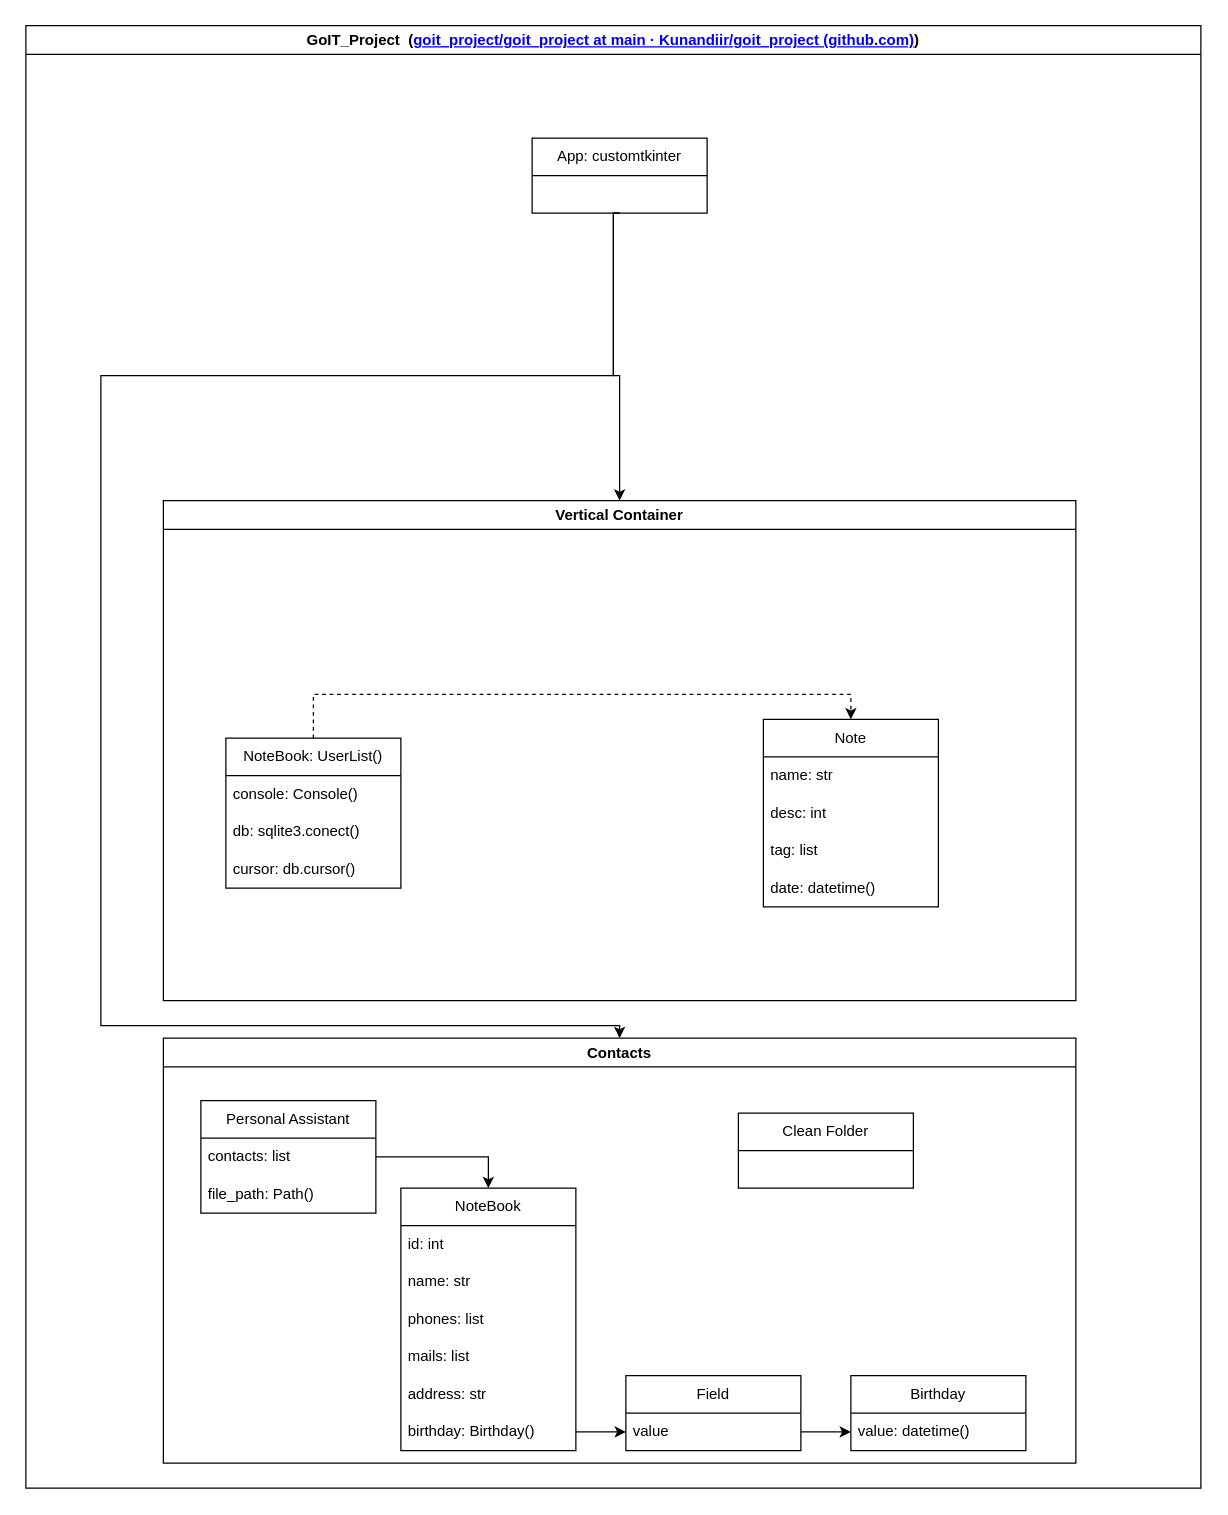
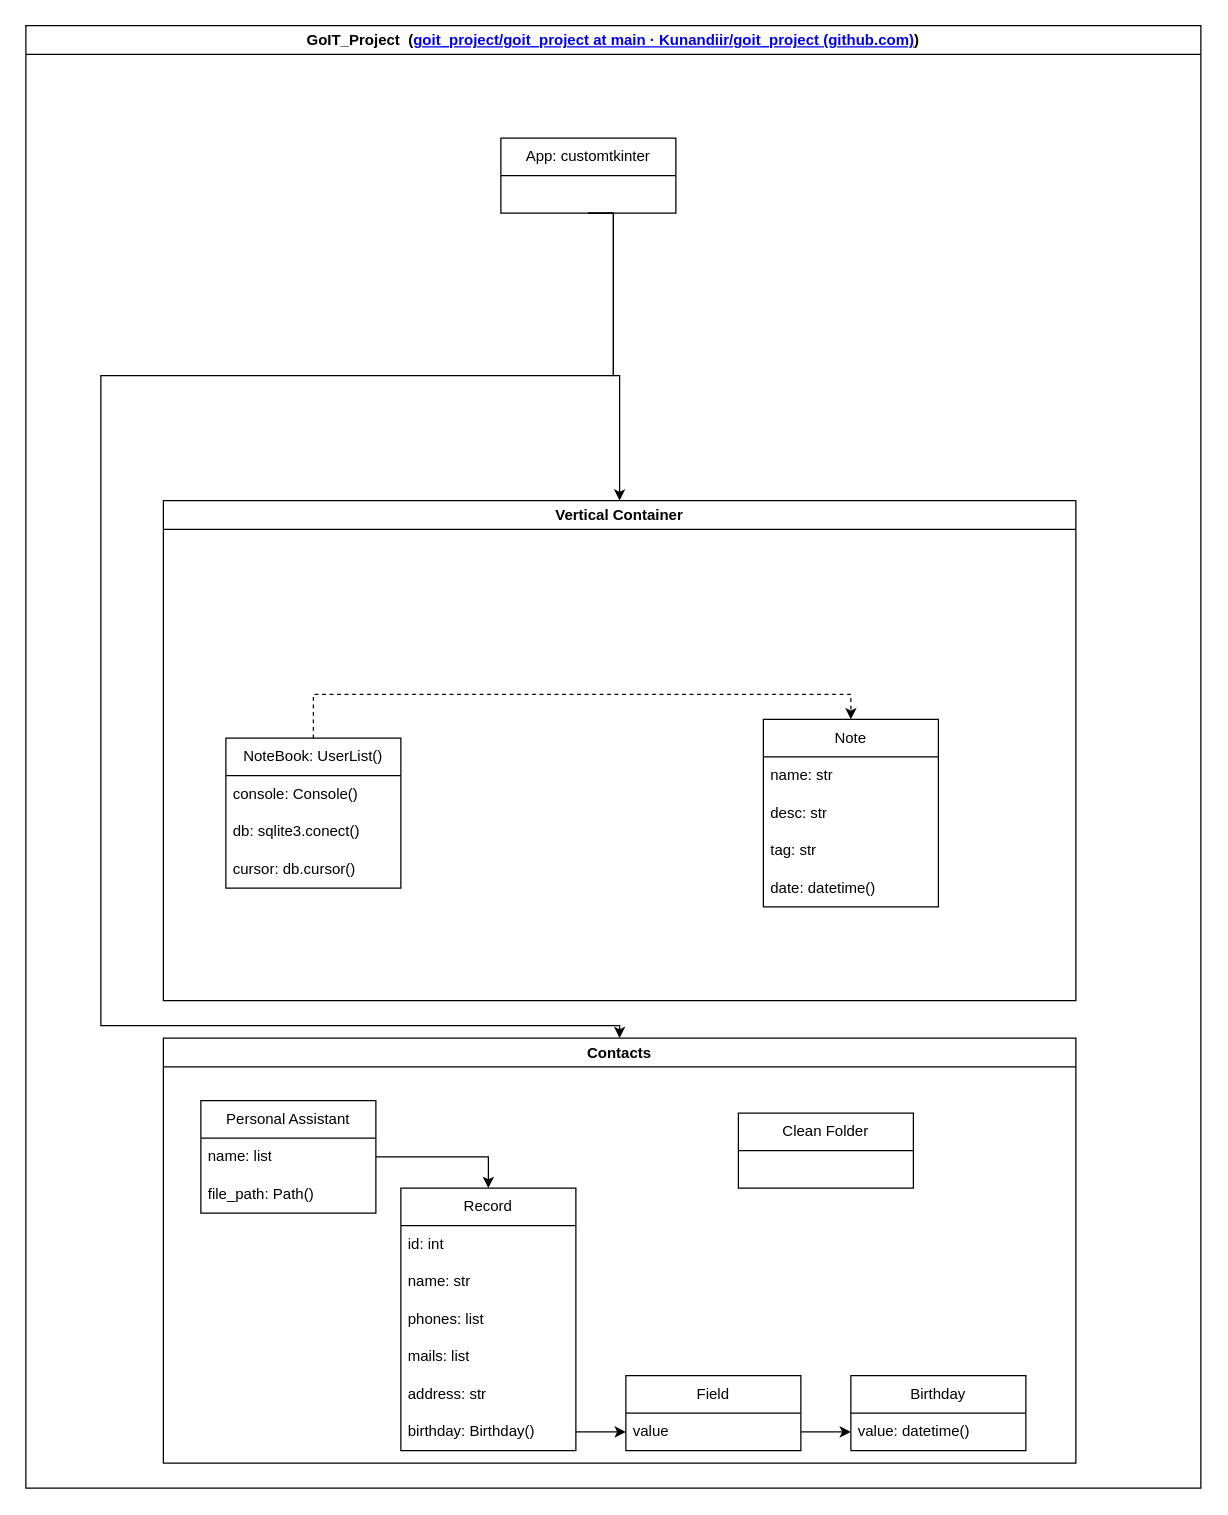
(619, 176) -> (588, 176)
(803, 813) -> (805, 813)
(801, 851) -> (800, 851)
(259, 1157) -> (242, 1157)
(488, 1207) -> (488, 1207)
